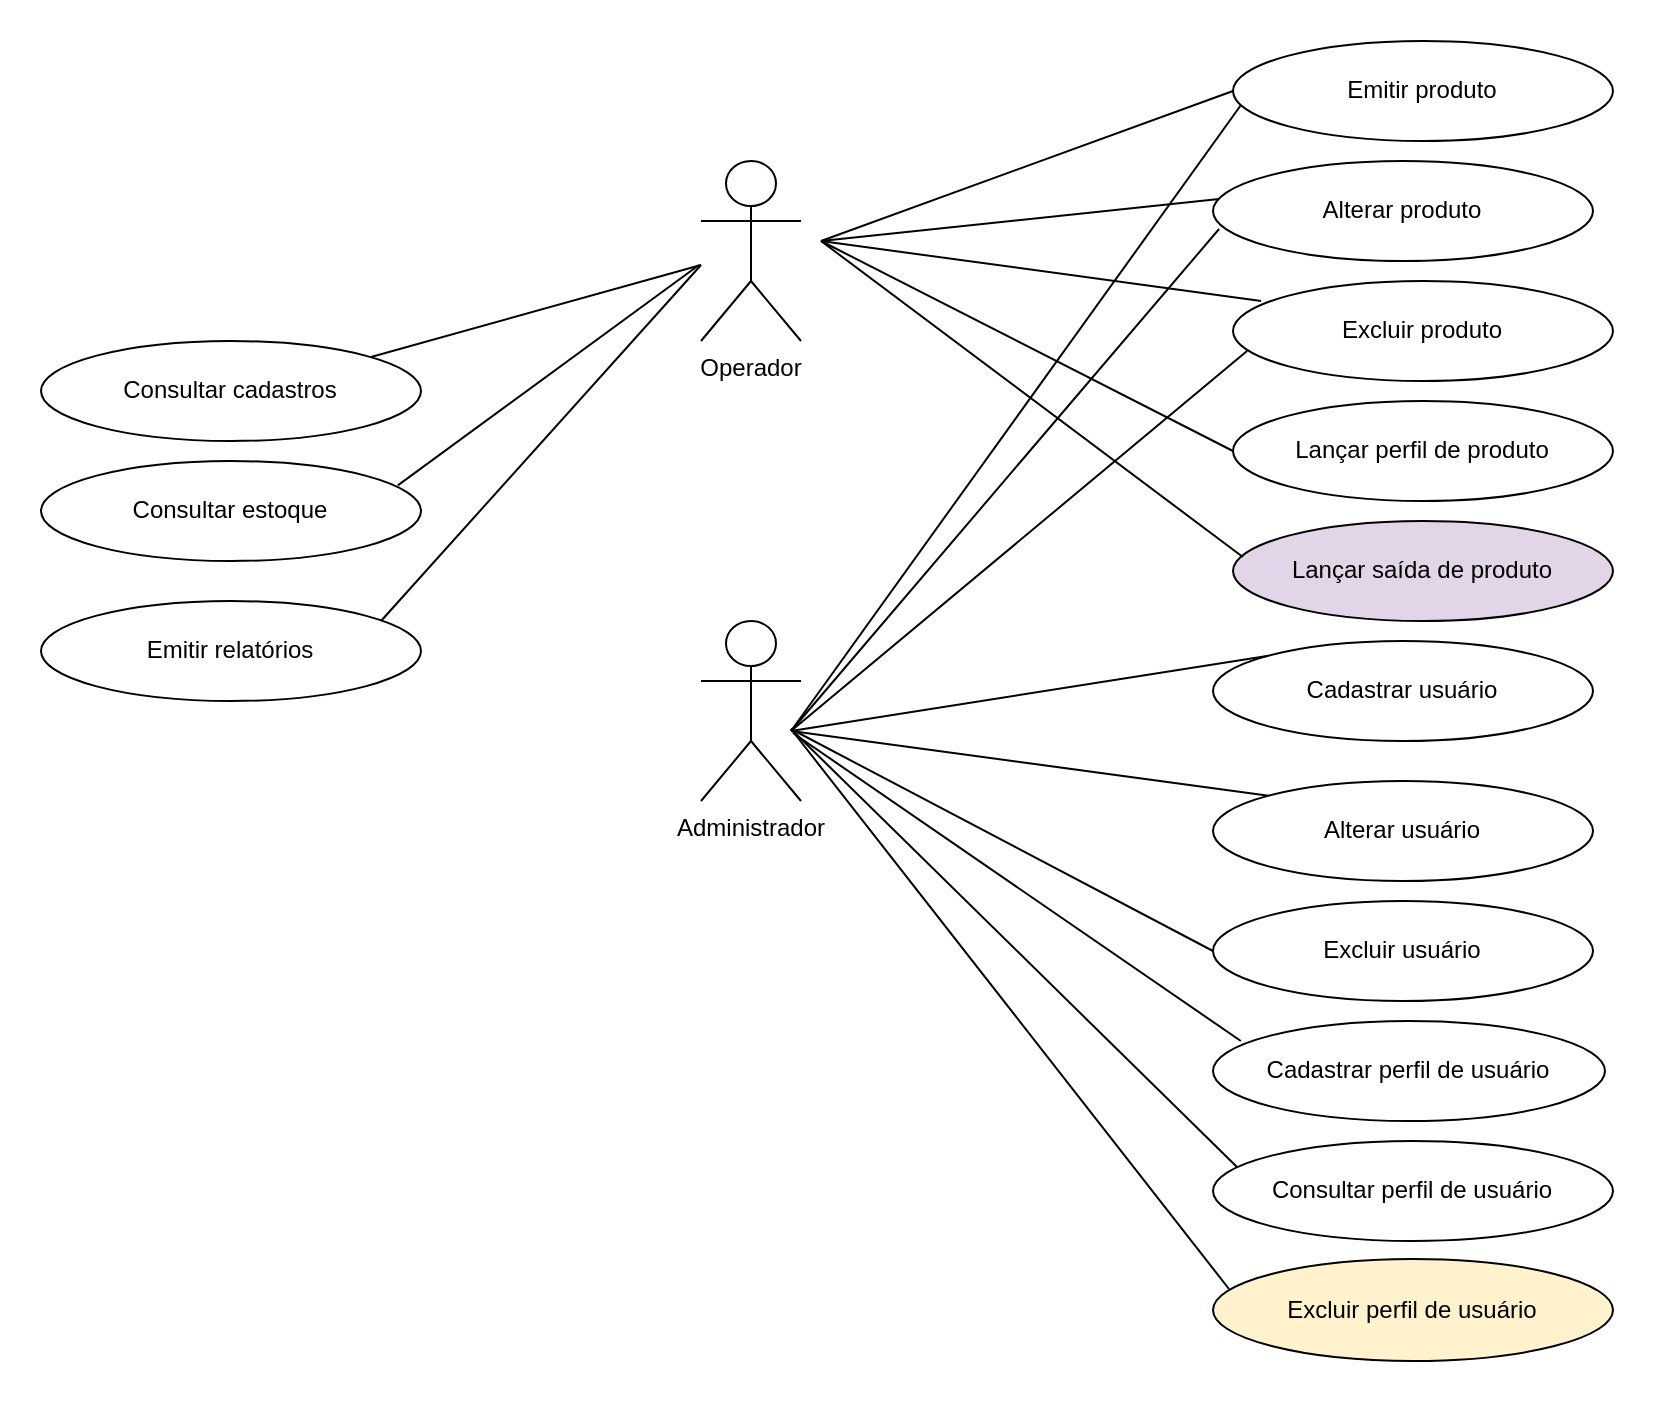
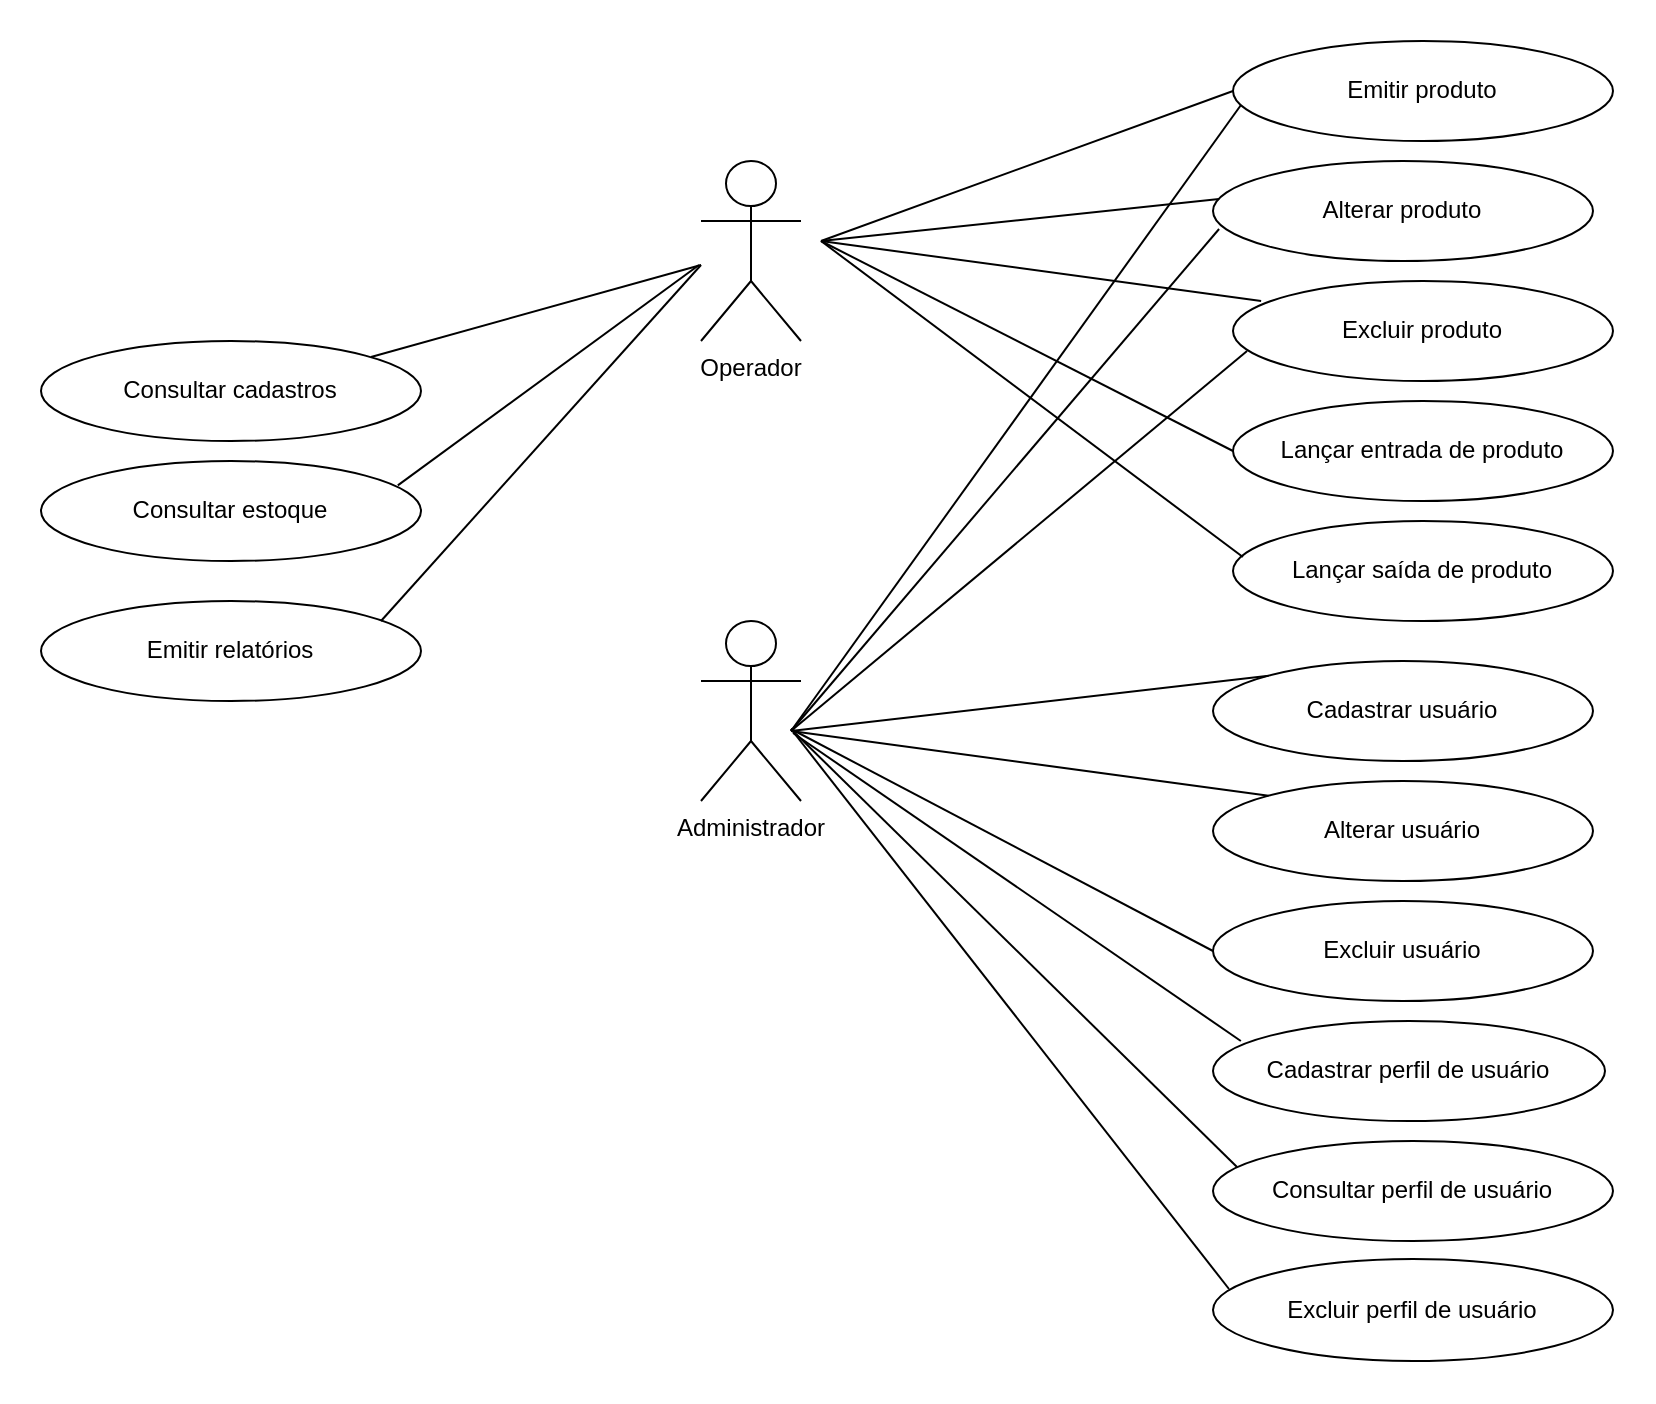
(1423, 451) -> (1423, 451)
(1423, 571) -> (1423, 571)
(1403, 691) -> (1403, 711)
(1413, 1310) -> (1413, 1310)
